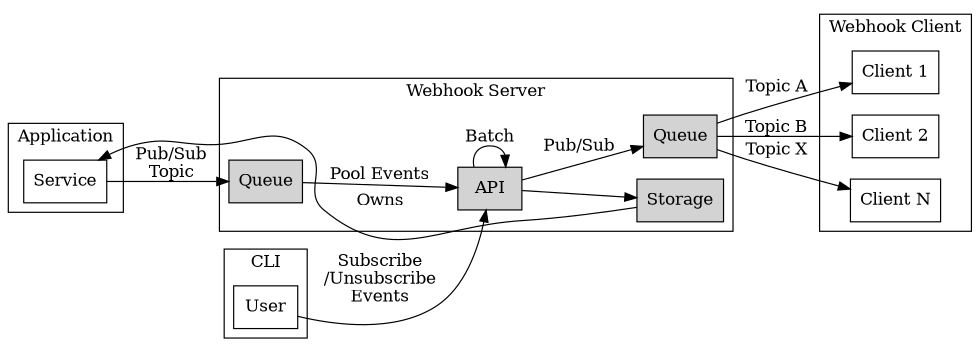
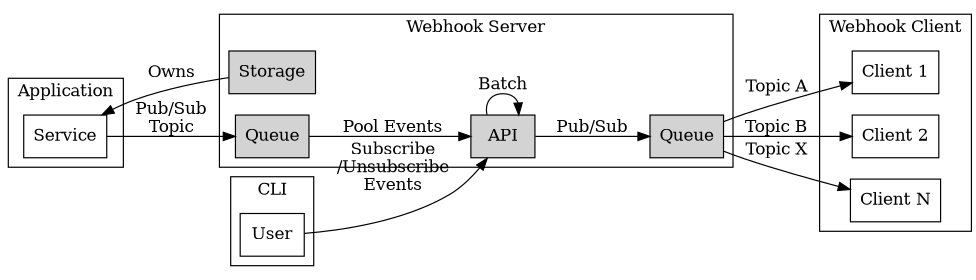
(573, 194) -> none
